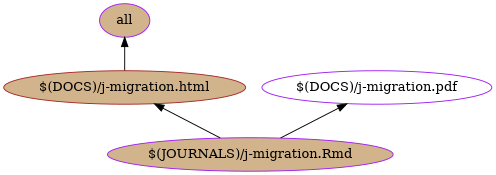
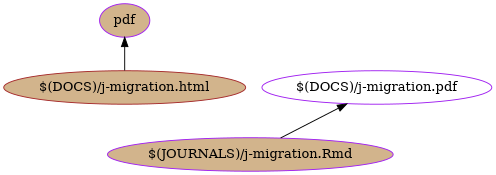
(125, 20) -> (125, 20)
(192, 123) -> none
